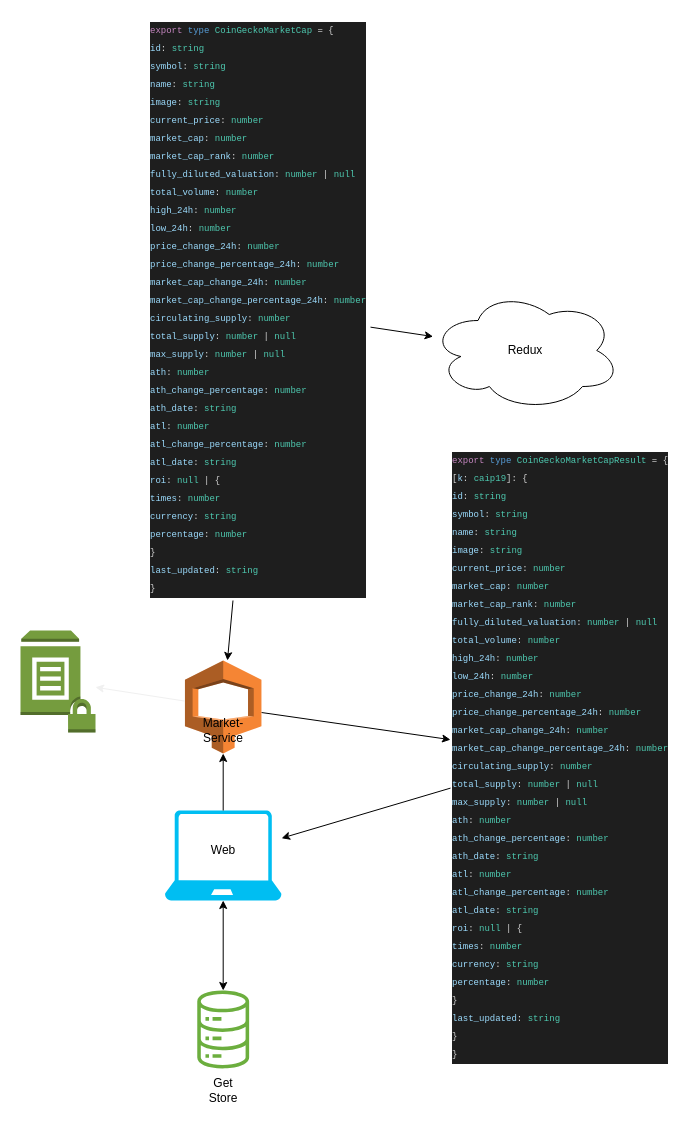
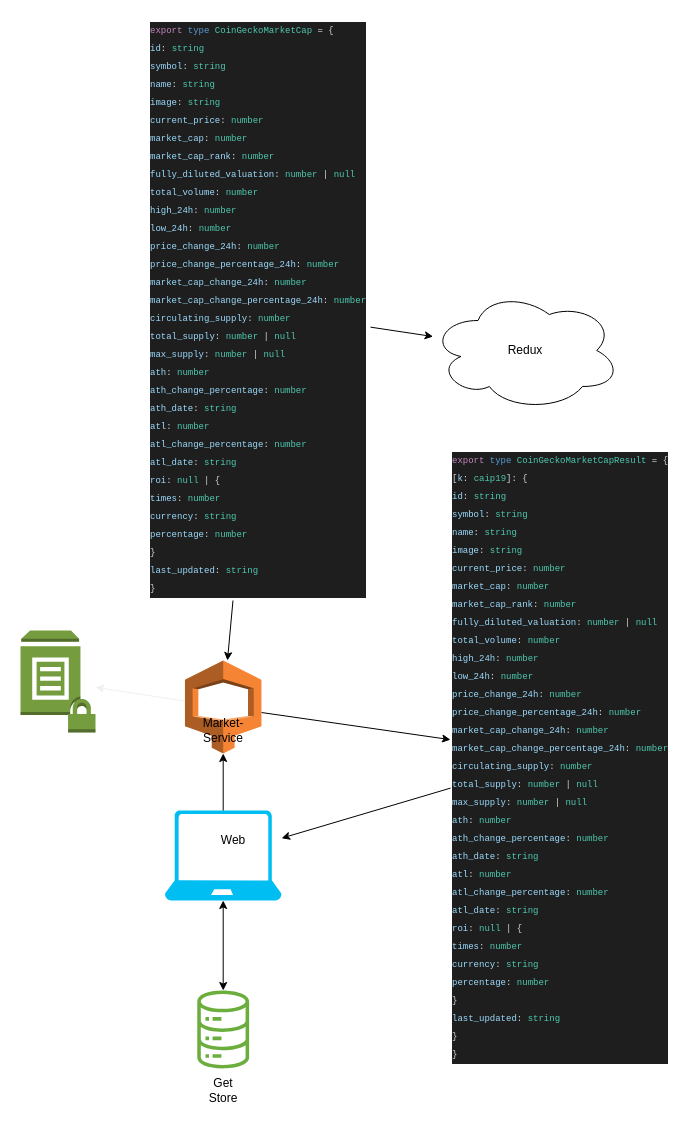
(223, 851) -> (233, 841)
